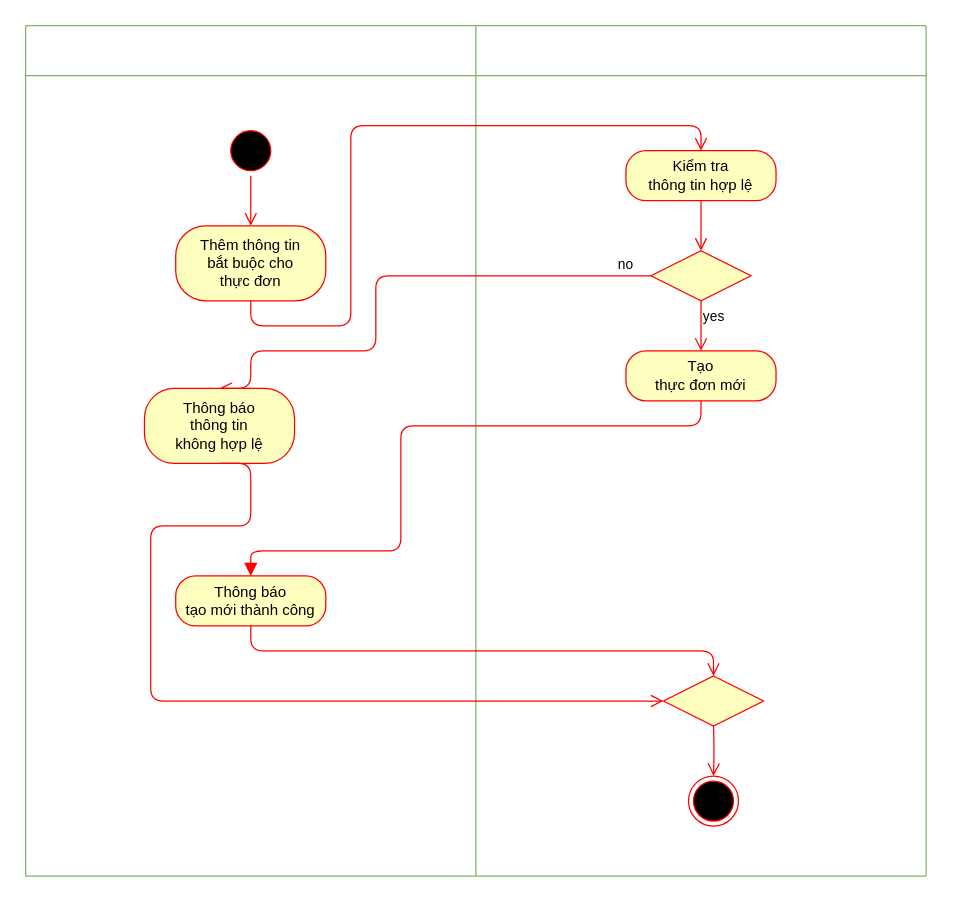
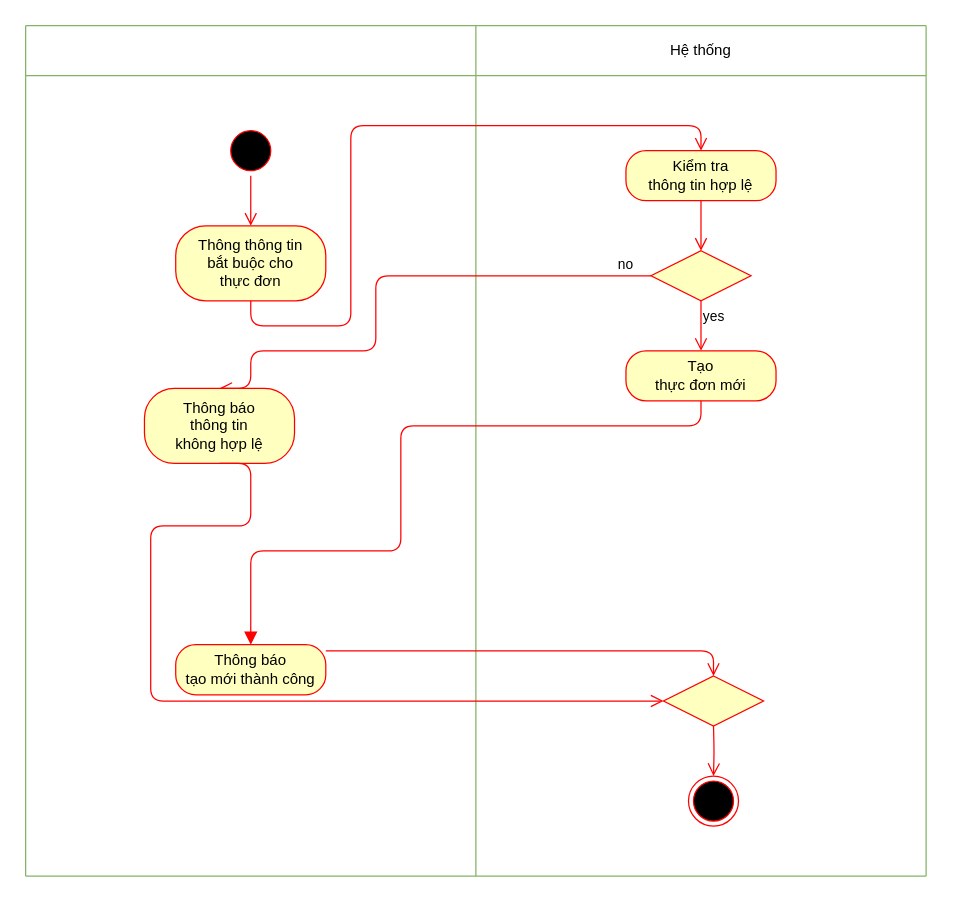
none -> (701, 51)
(251, 263) -> (251, 263)
(251, 601) -> (251, 669)
